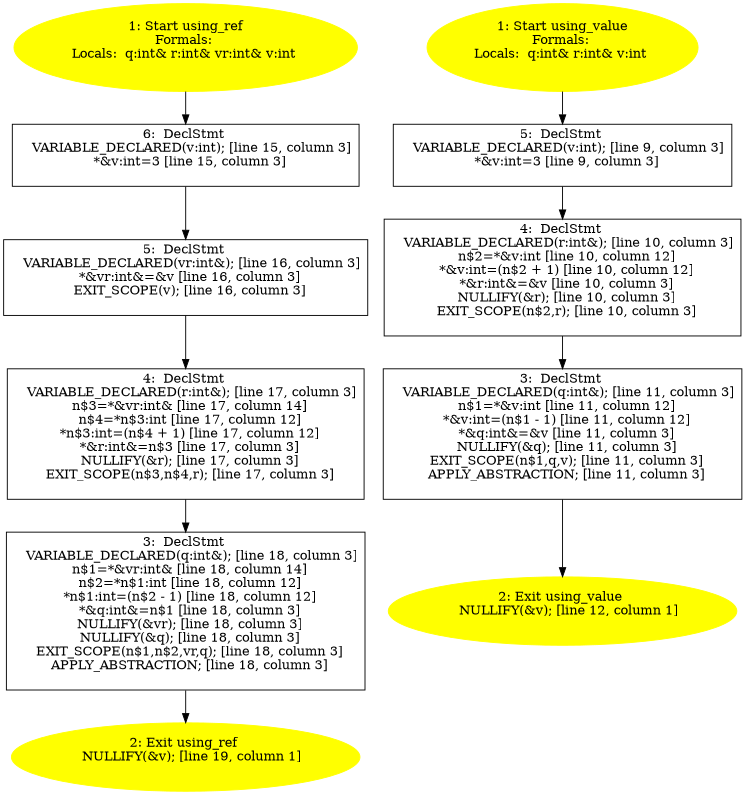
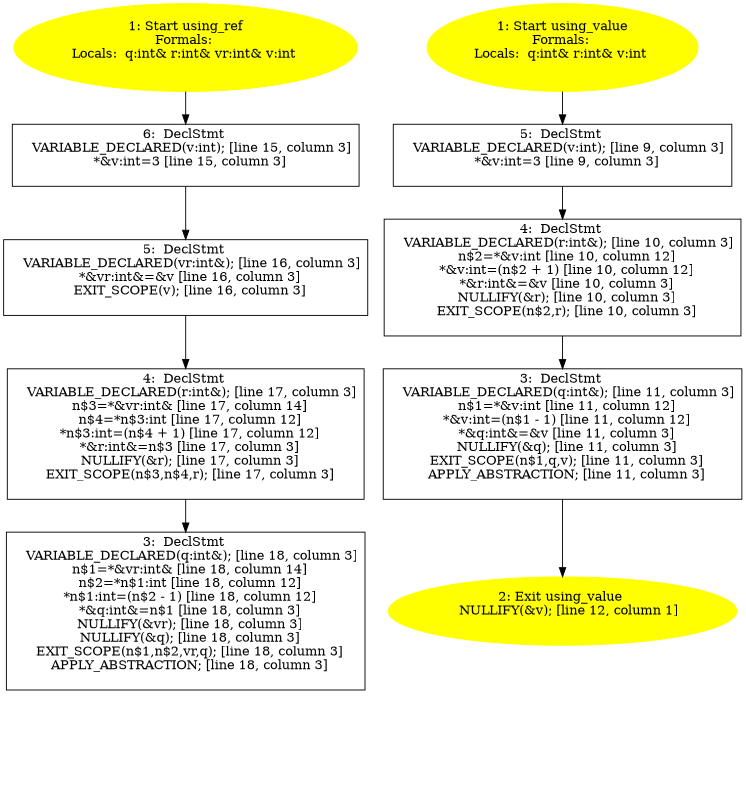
(186, 757) -> none
